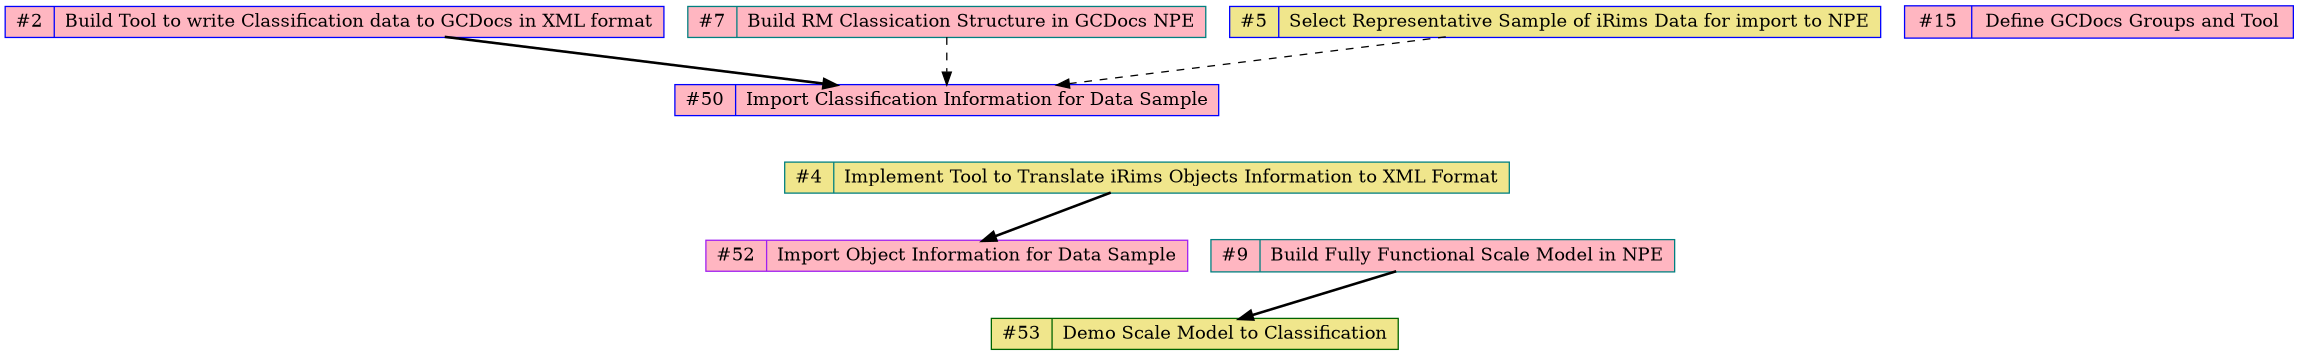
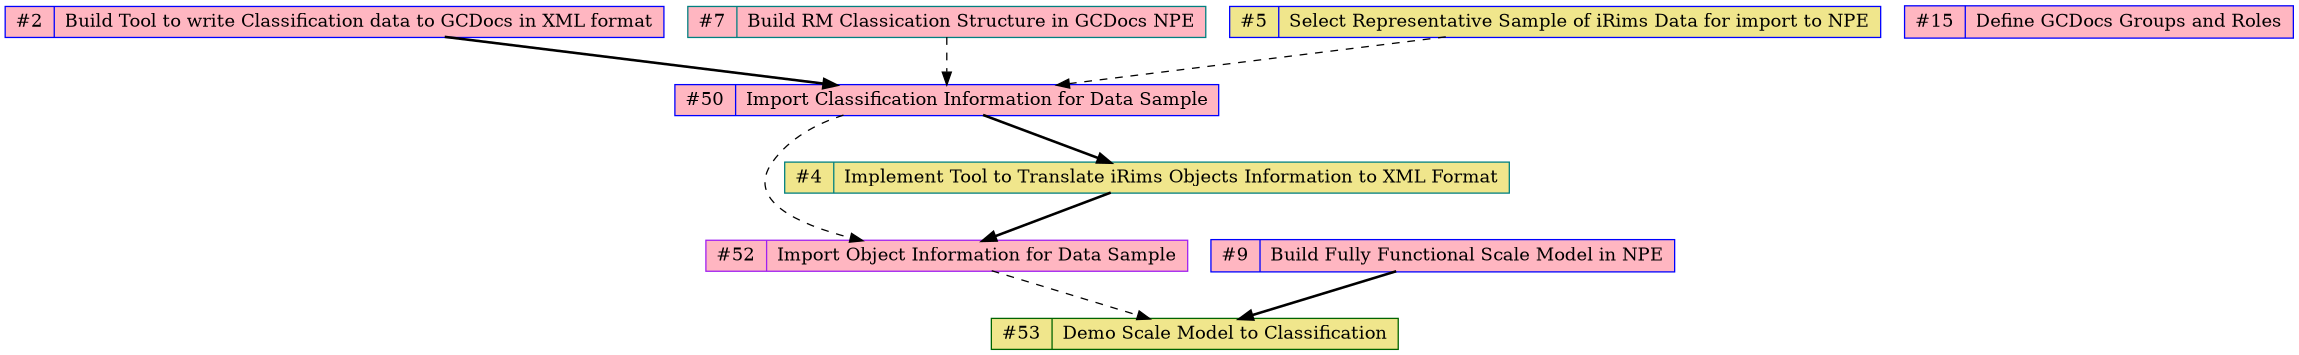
(2133, 21) -> (2129, 21)
none -> (1041, 137)
none -> (766, 182)
(1443, 256) -> (1443, 256)
none -> (1065, 293)
